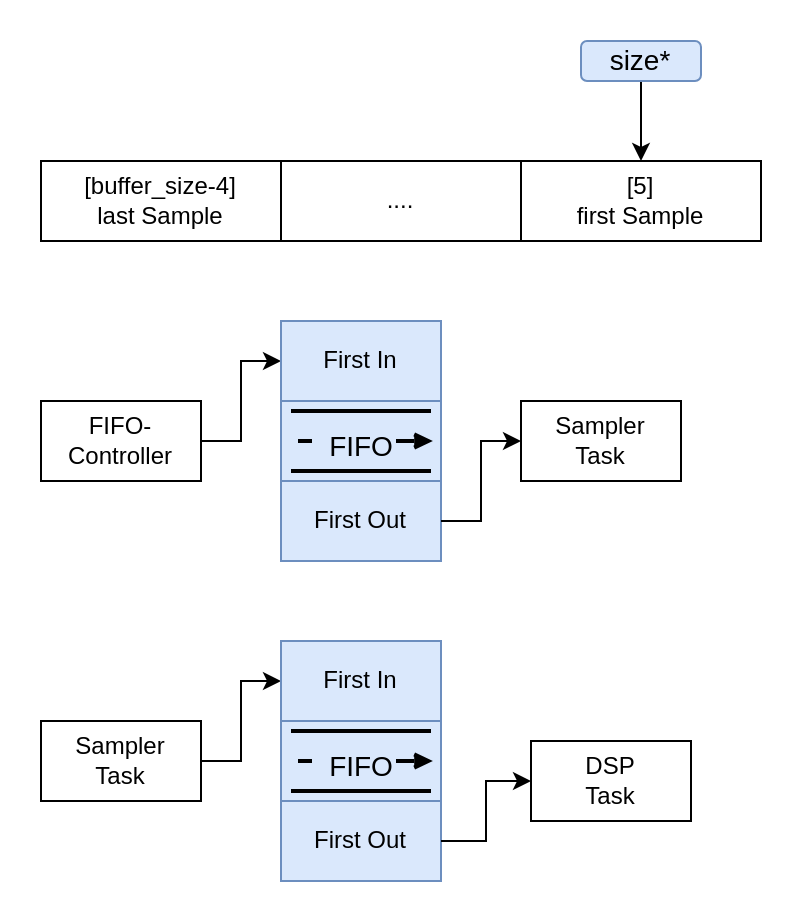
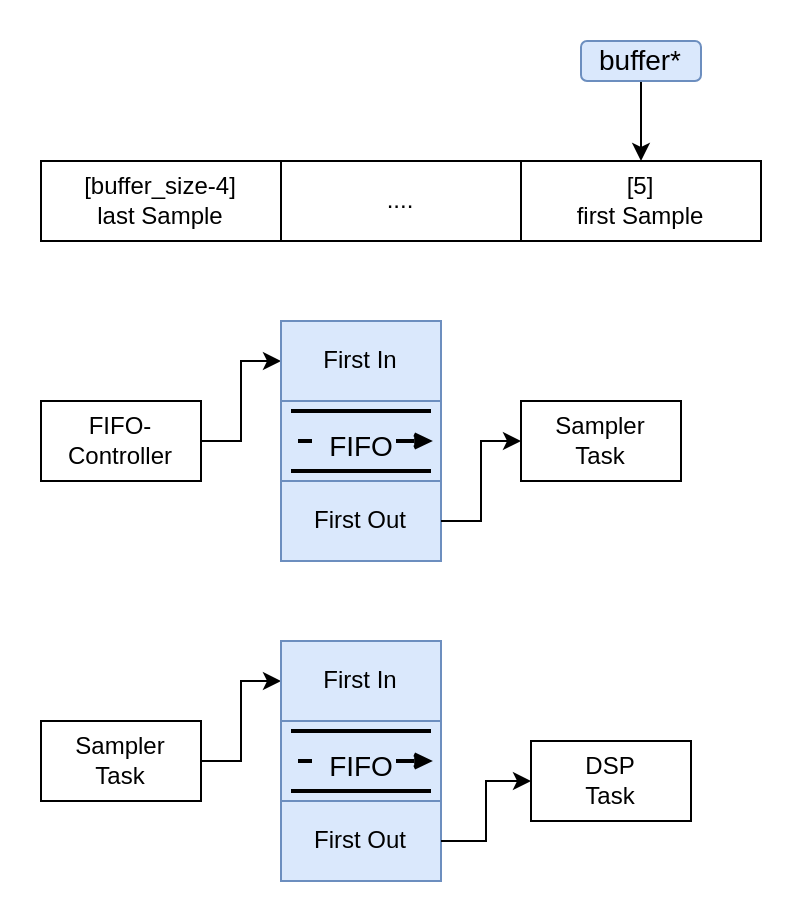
(641, 61) -> (641, 61)
